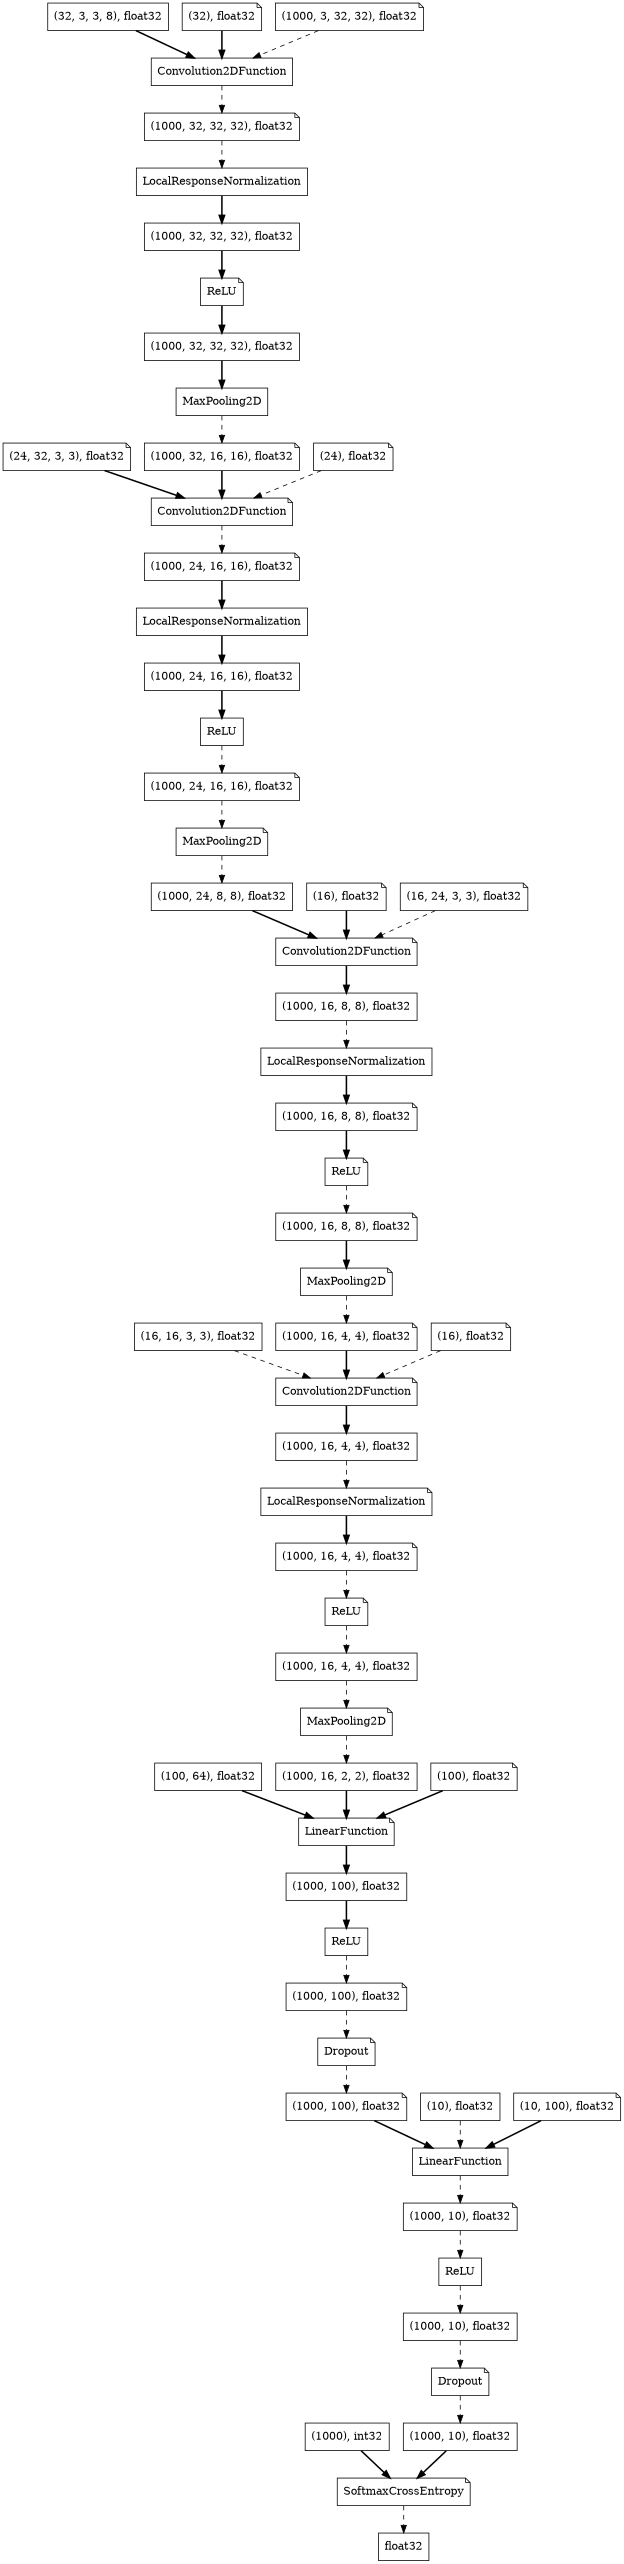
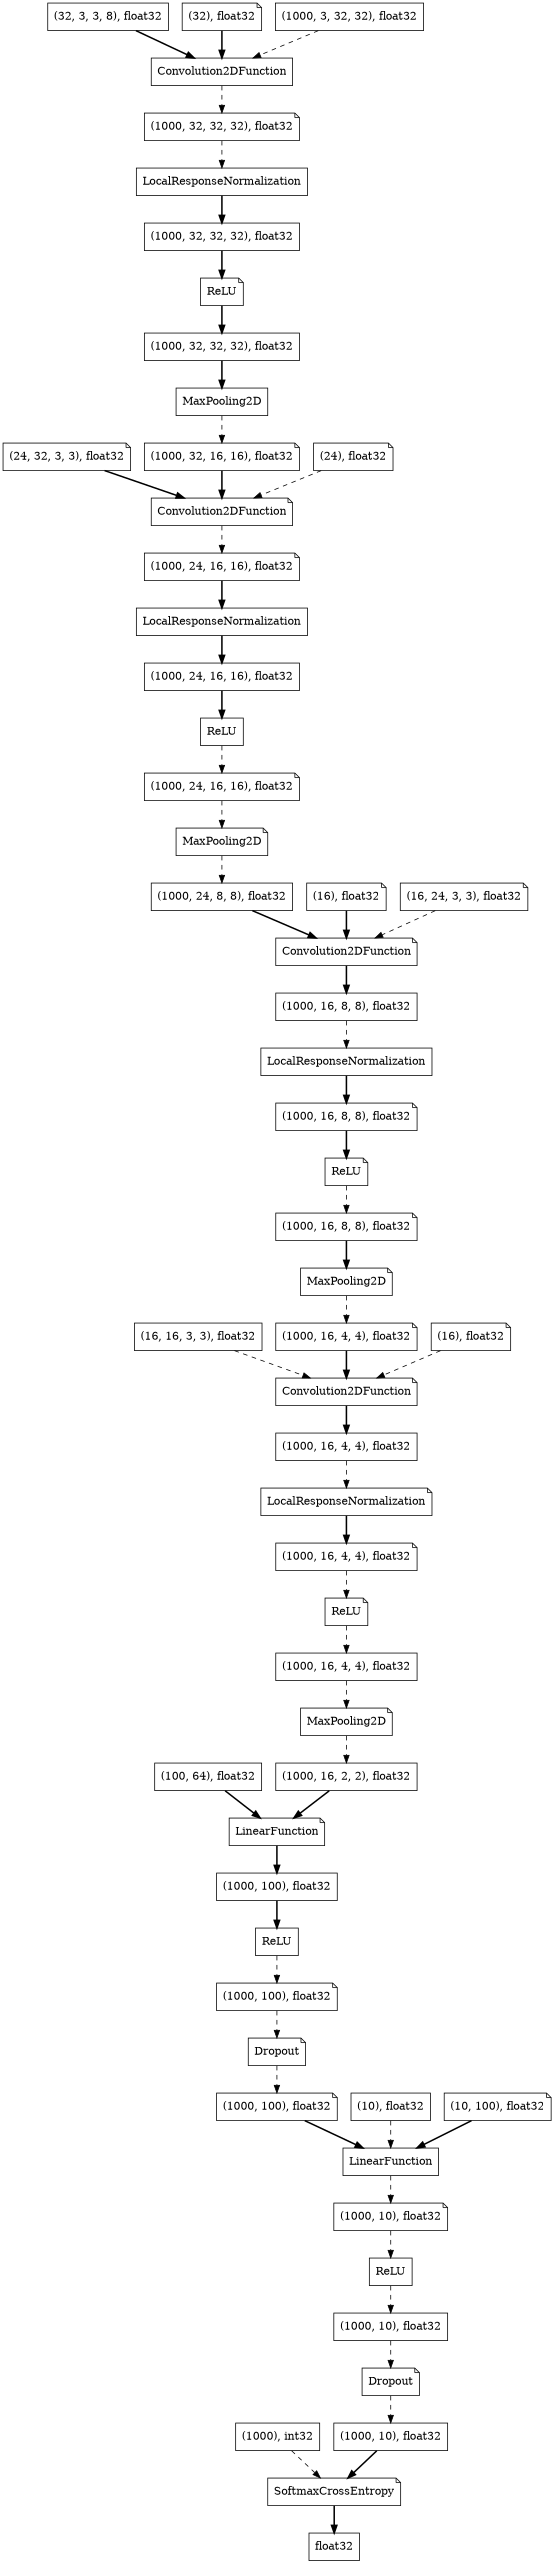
(349, 17) -> (349, 17)
(474, 1777) -> none
(373, 2462) -> (303, 2462)
(404, 2516) -> (334, 2516)
